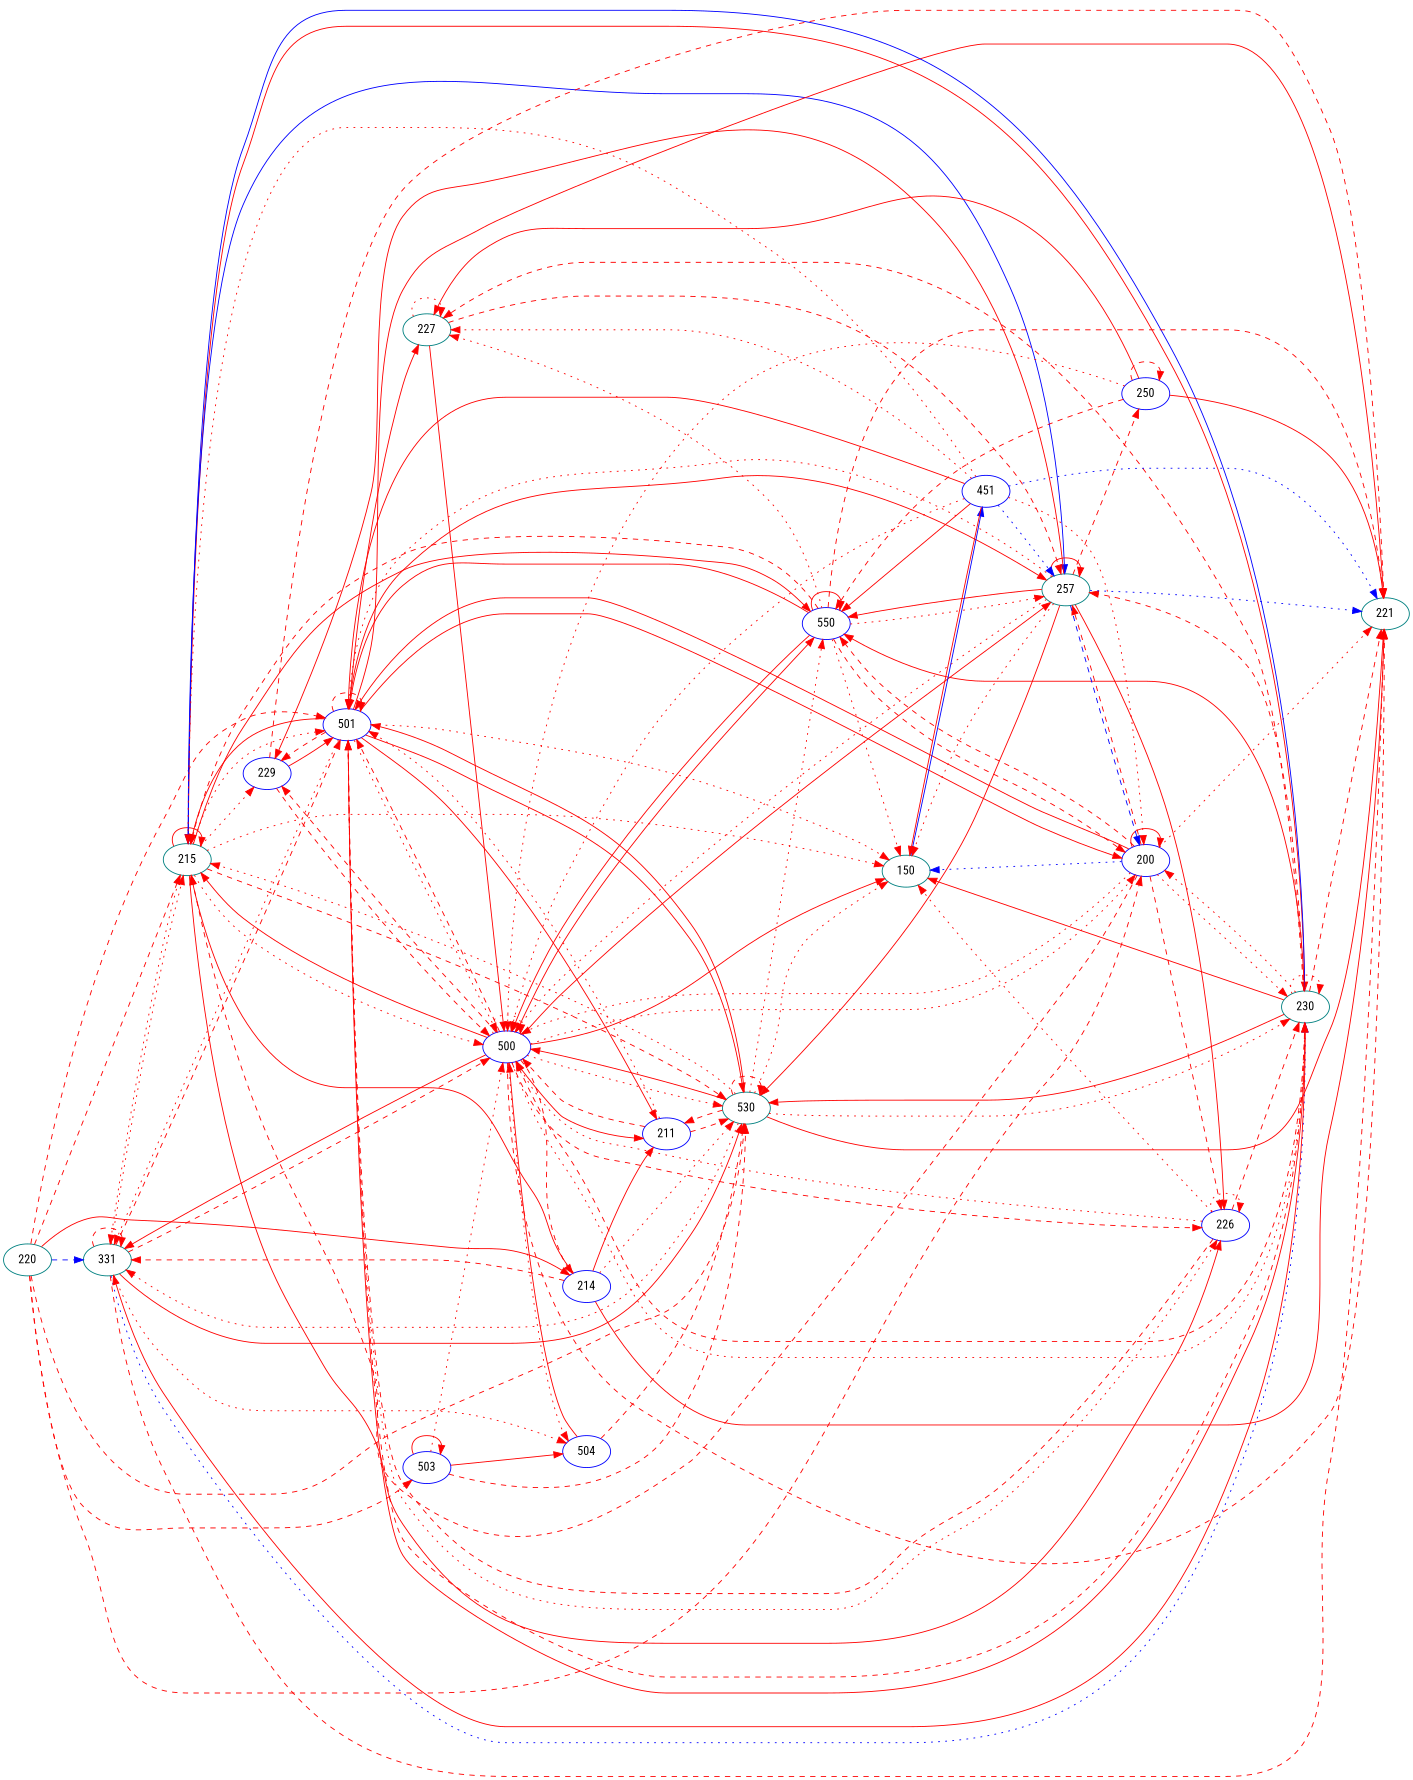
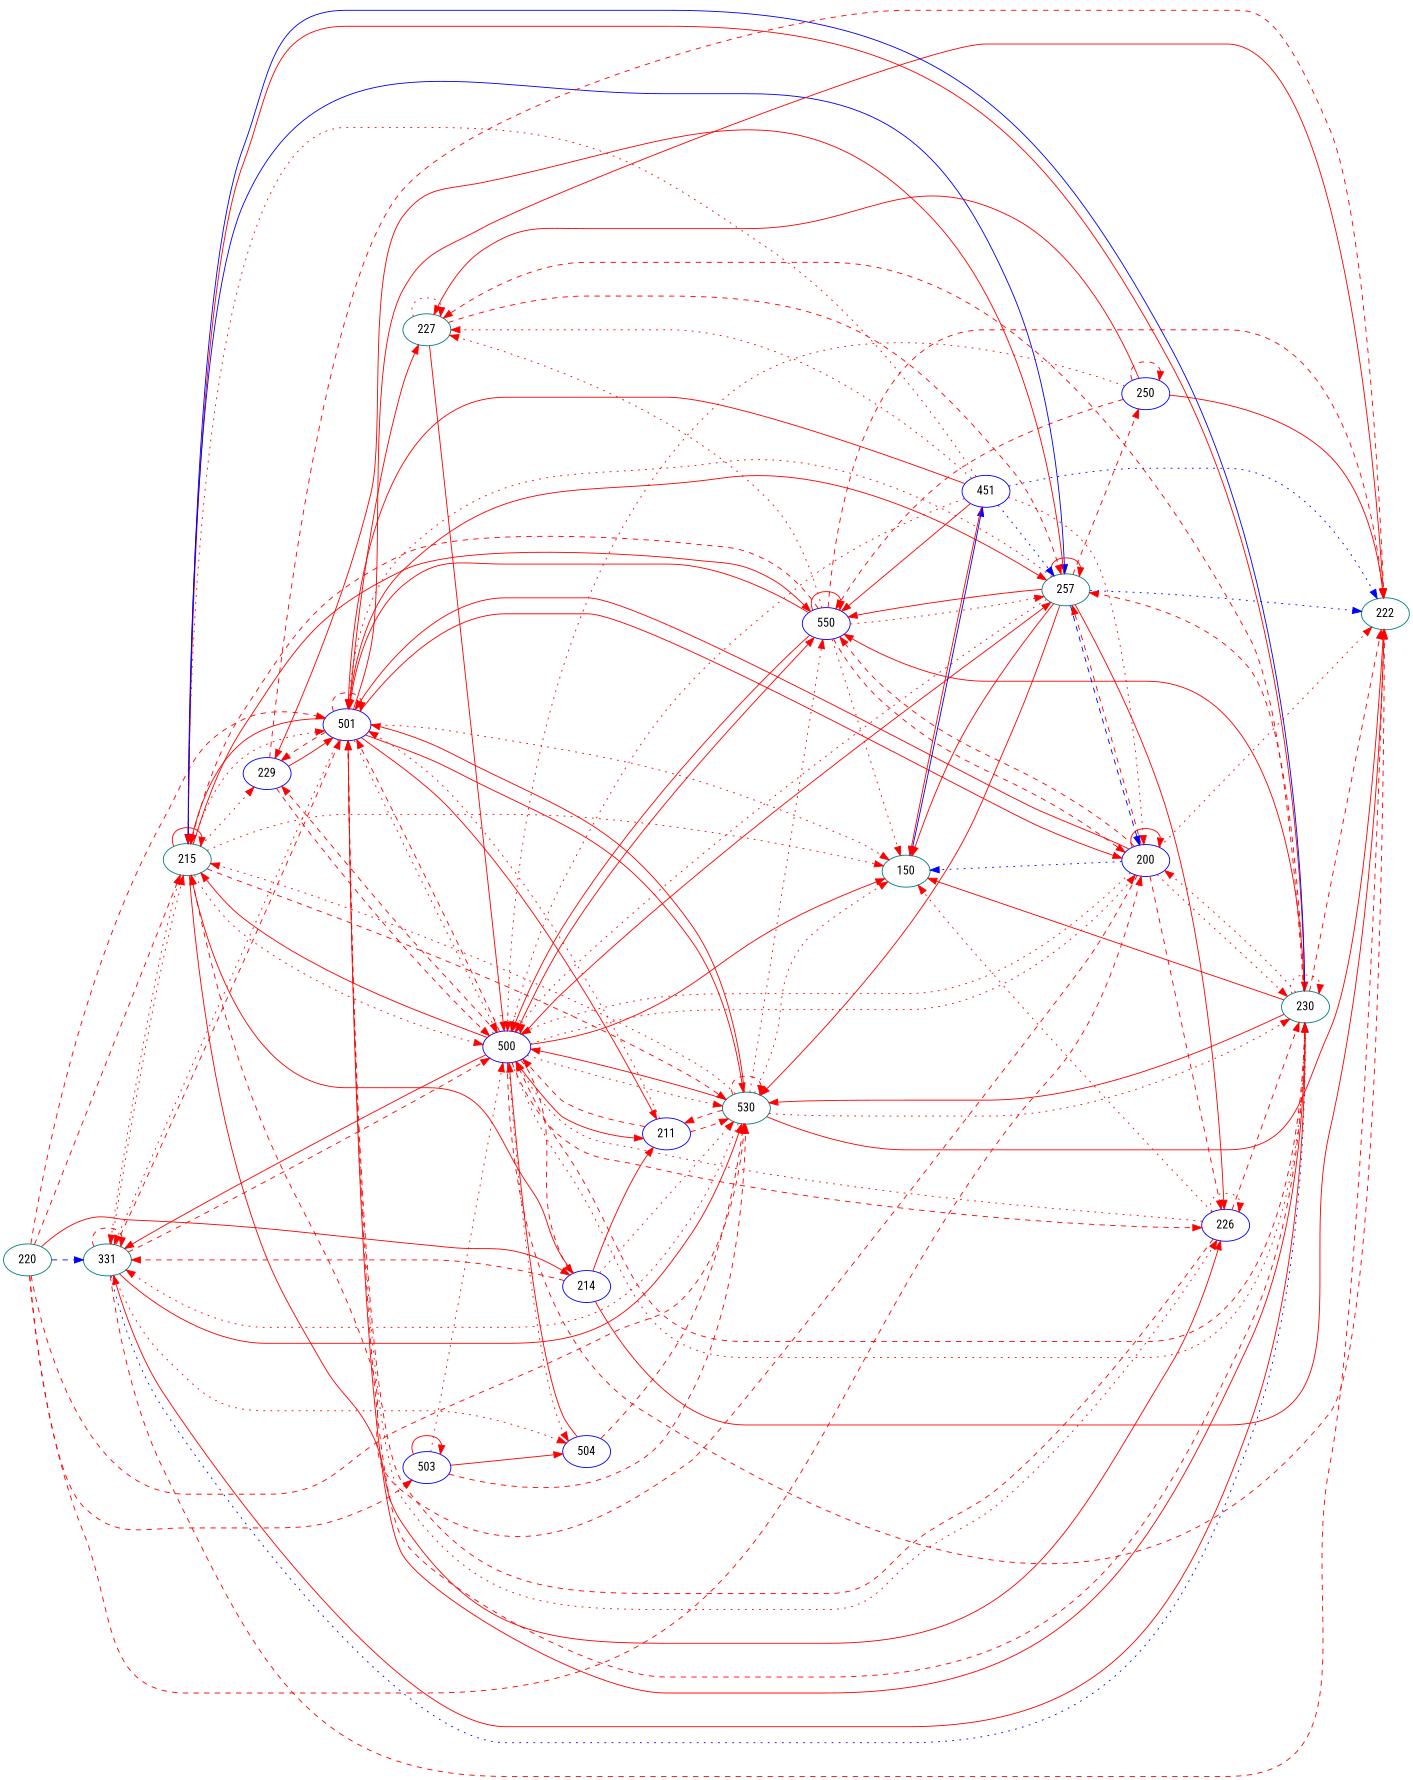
(1385, 614) -> (1385, 614)
(972, 719) -> (972, 719)
